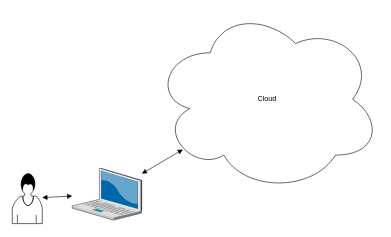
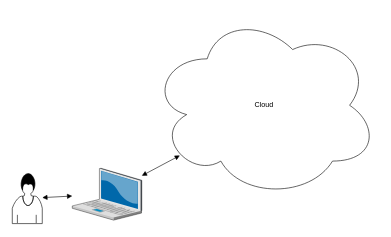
(267, 99) -> (264, 105)
